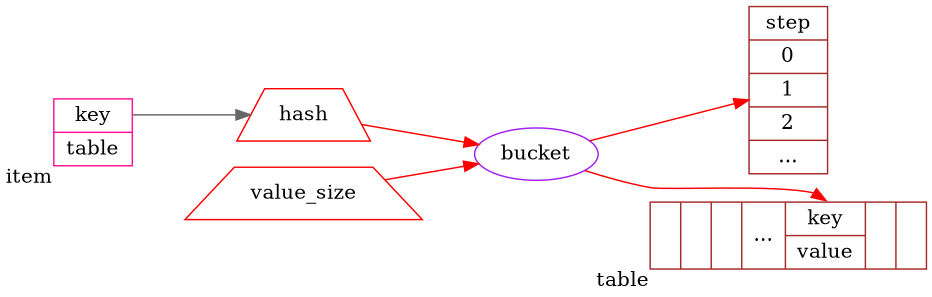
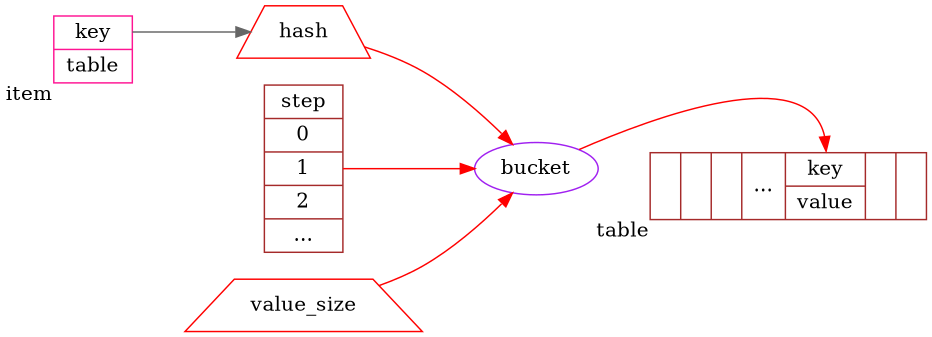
(662, 122) -> (402, 169)
